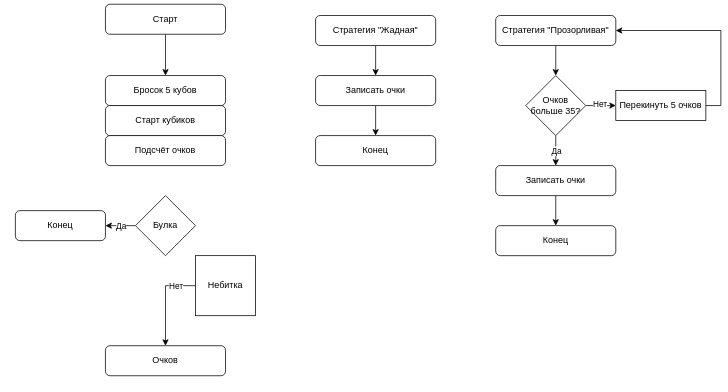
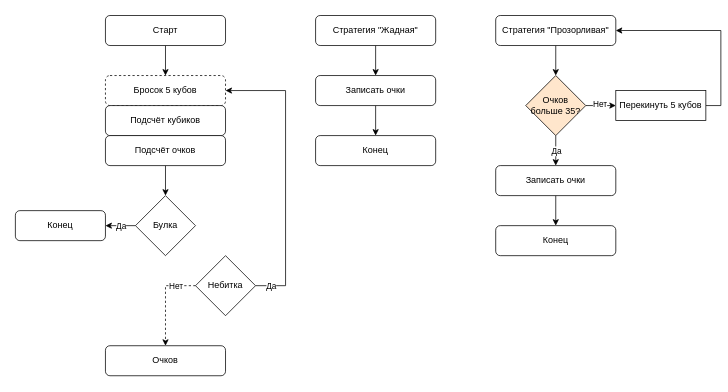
(165, 19) -> (165, 30)
(165, 90) -> (165, 90)
(555, 105) -> (555, 105)
(660, 105) -> (660, 105)
(165, 120) -> (165, 120)
none -> (285, 175)
none -> (165, 177)
(225, 285) -> (225, 285)
(165, 311) -> (165, 311)
